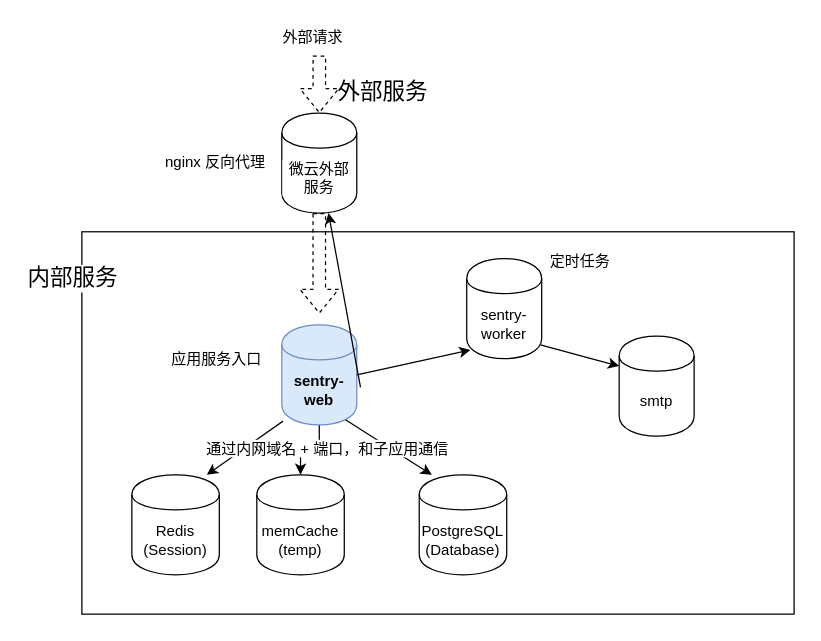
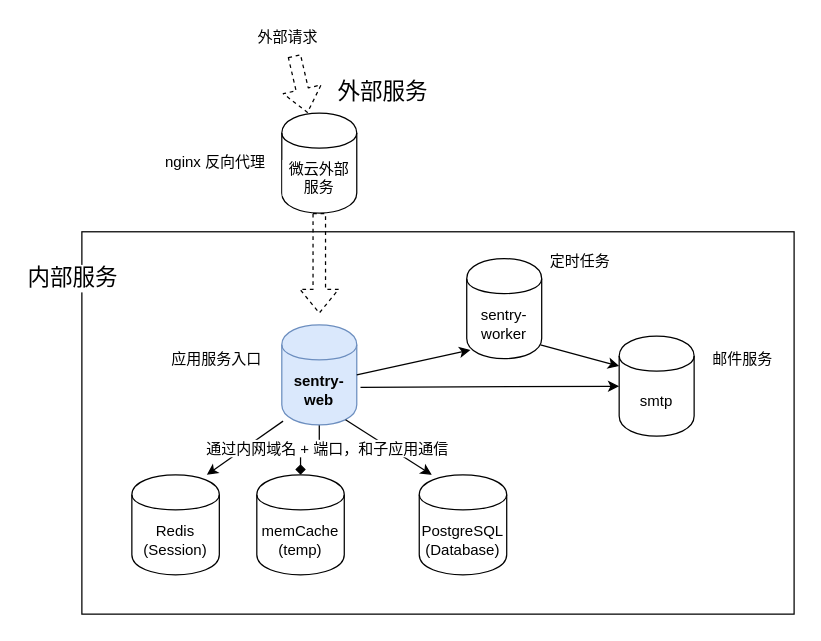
(318, 38) -> (293, 38)
(342, 284) -> (486, 387)
none -> (748, 359)
(301, 465) -> (301, 464)
